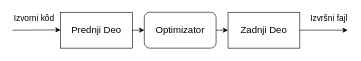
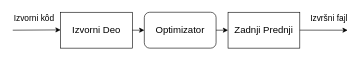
(96, 30) -> (96, 30)
(264, 30) -> (264, 30)
